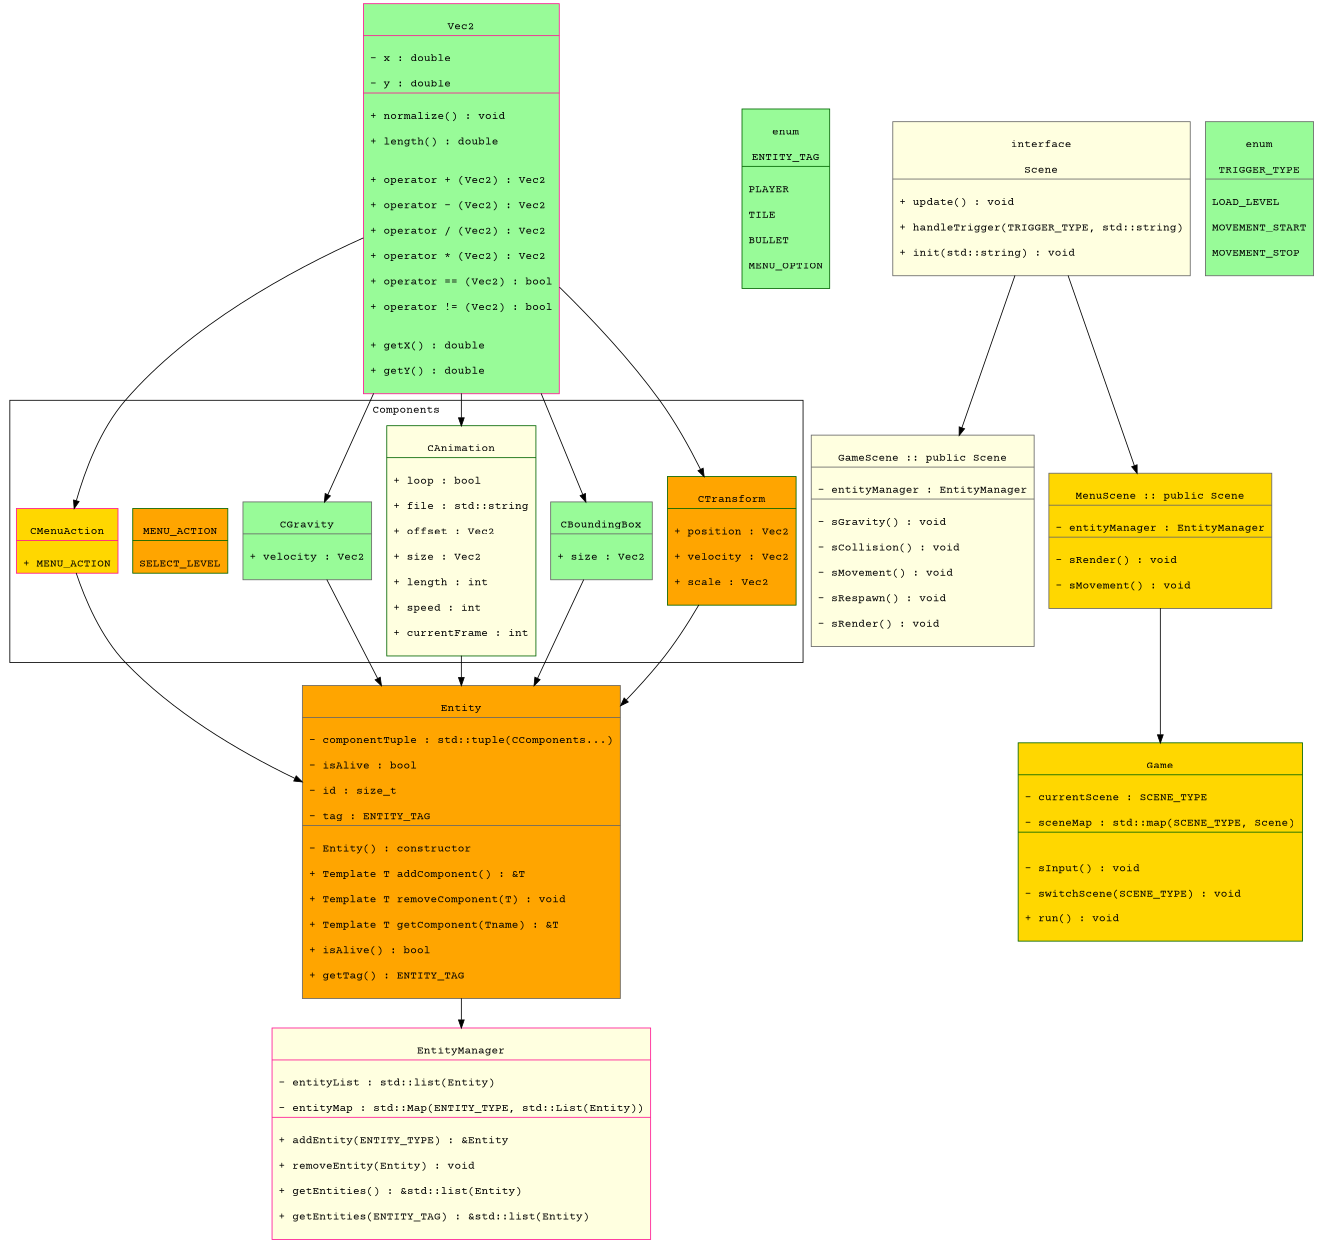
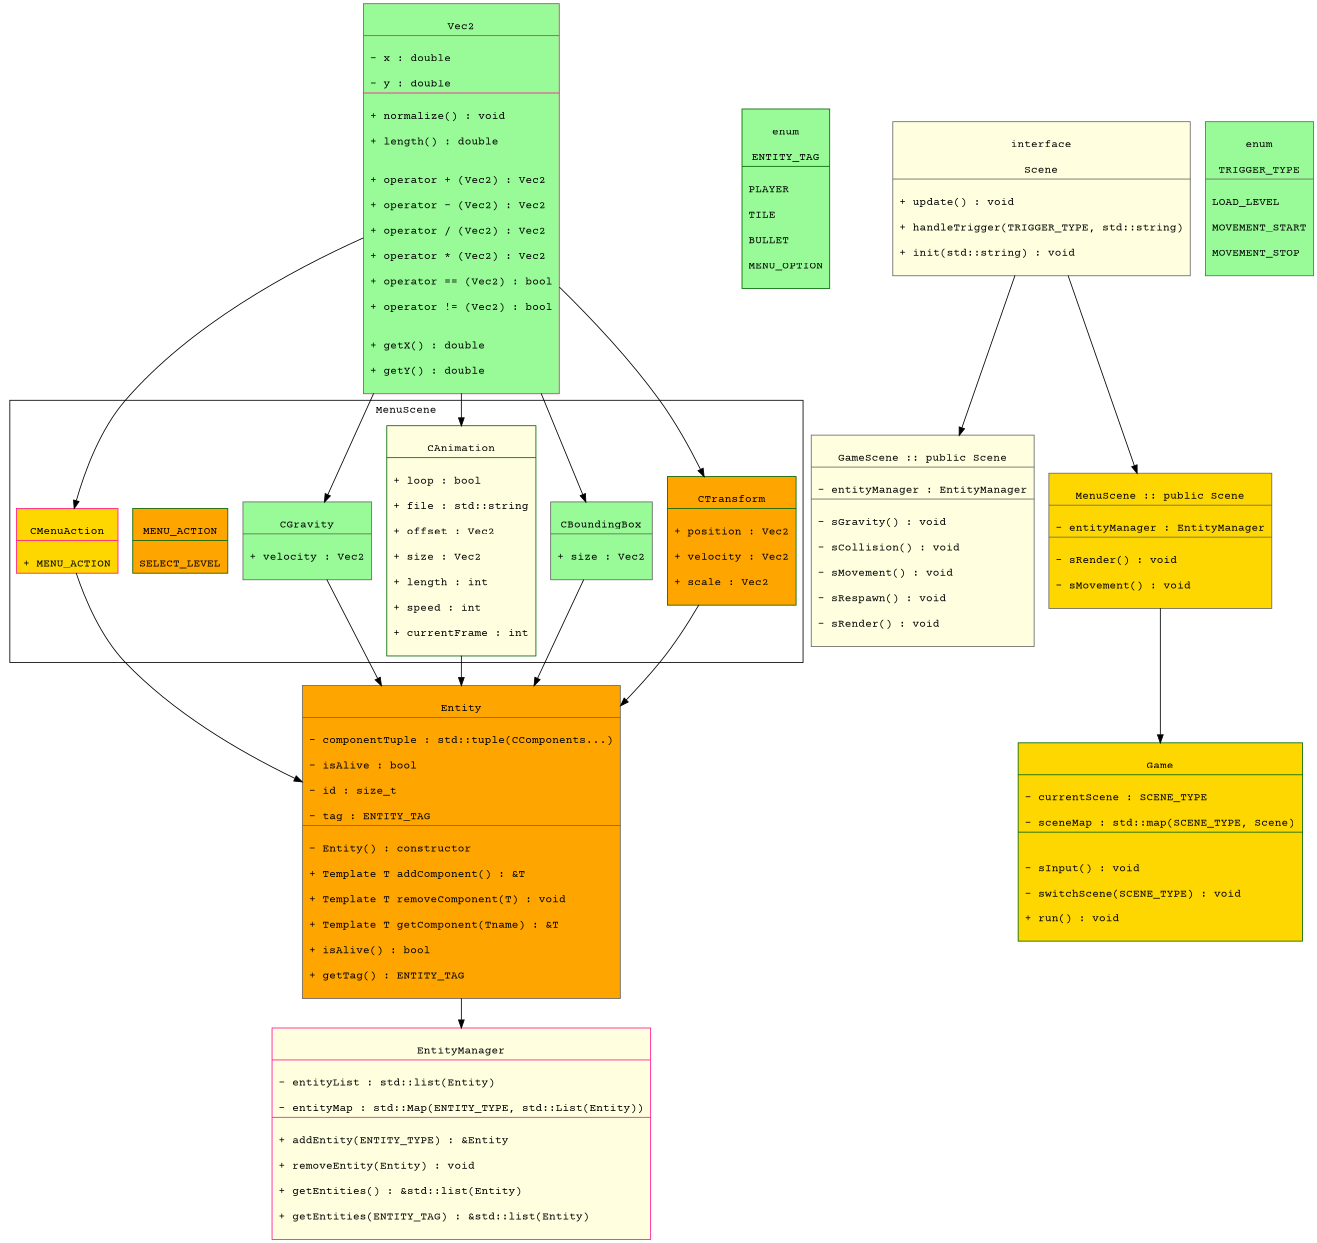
(406, 410) -> (406, 410)
